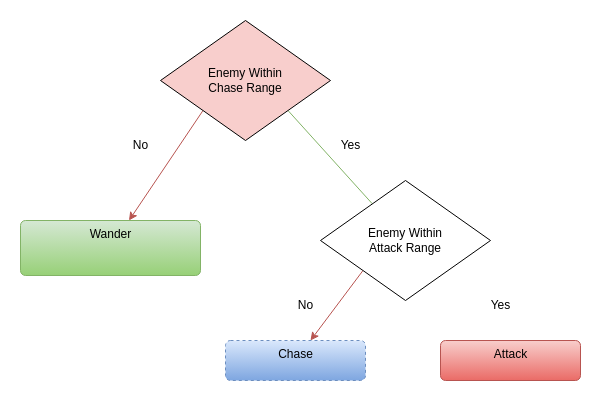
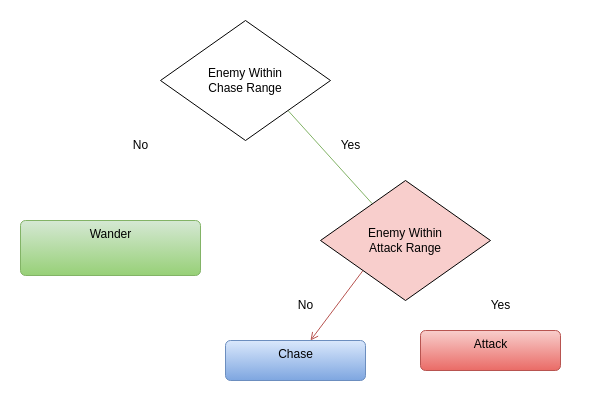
(246, 81) -> (246, 81)
(168, 163) -> none
(406, 241) -> (406, 241)
(316, 334) -> (314, 336)
(296, 361) -> (296, 361)
(511, 361) -> (491, 351)
